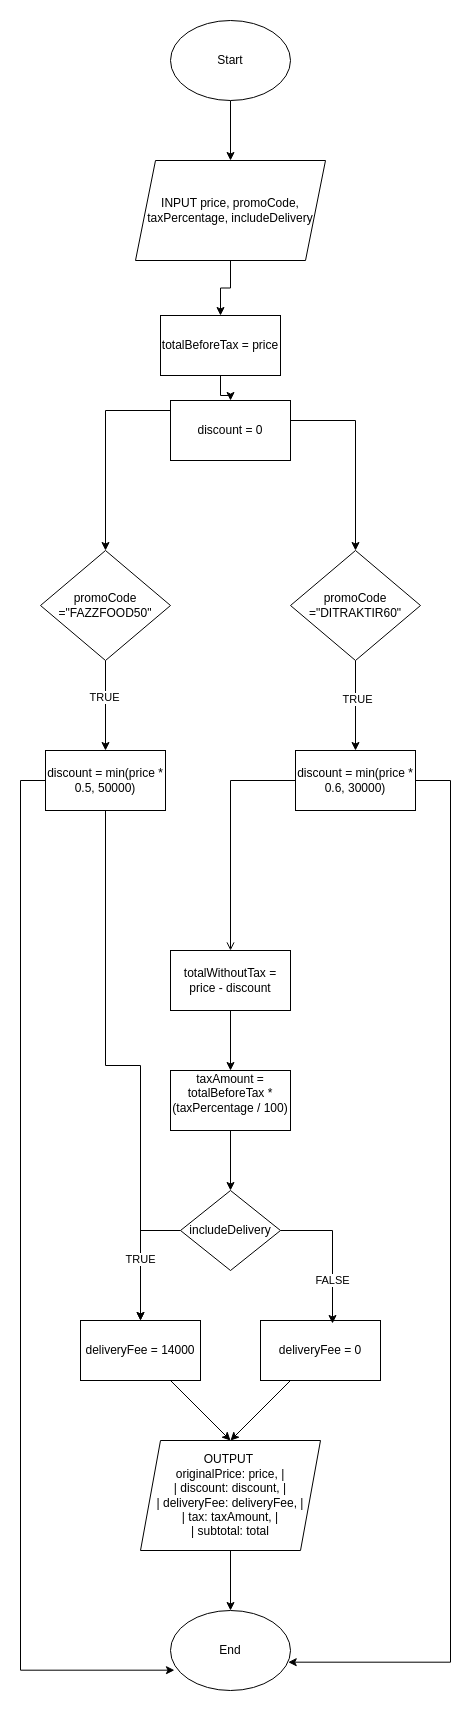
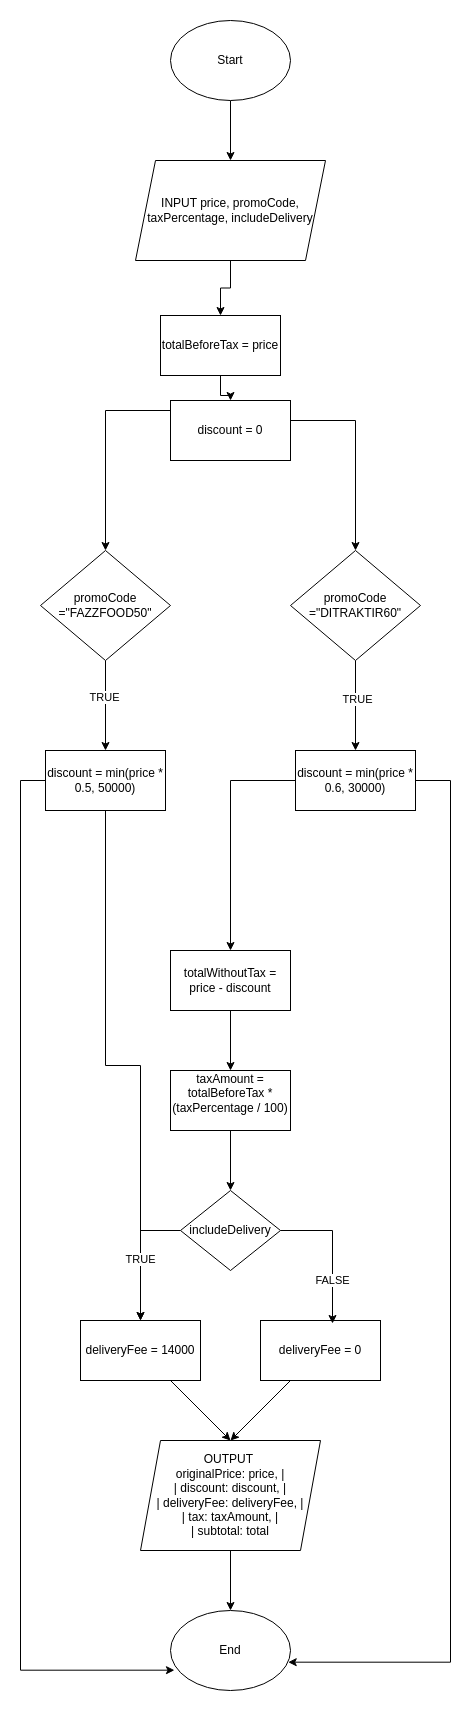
(231, 944) -> (231, 942)
